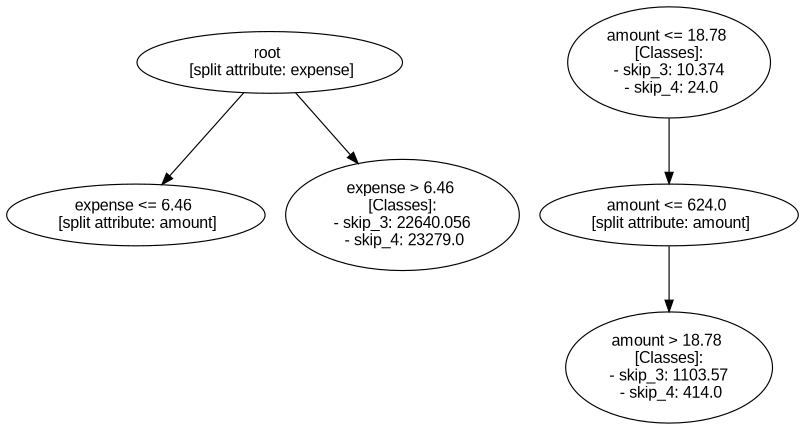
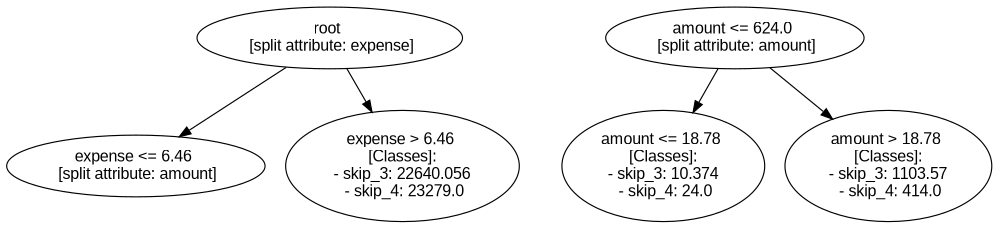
(669, 145) -> (708, 86)
